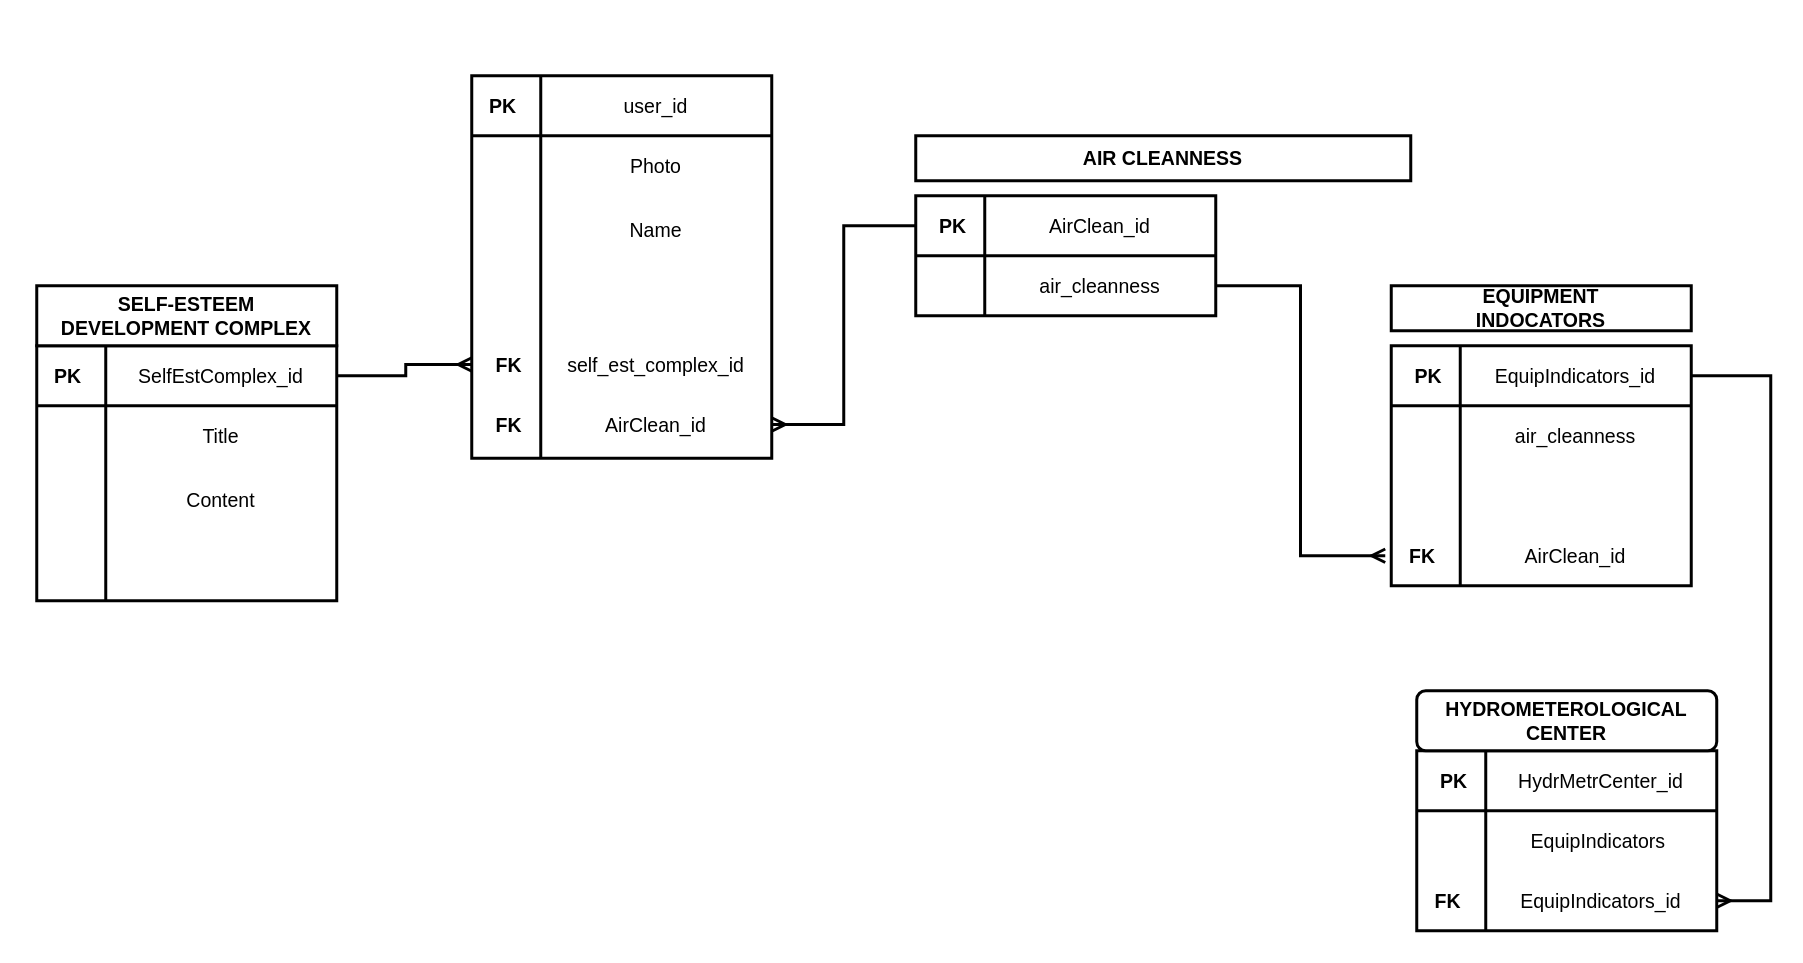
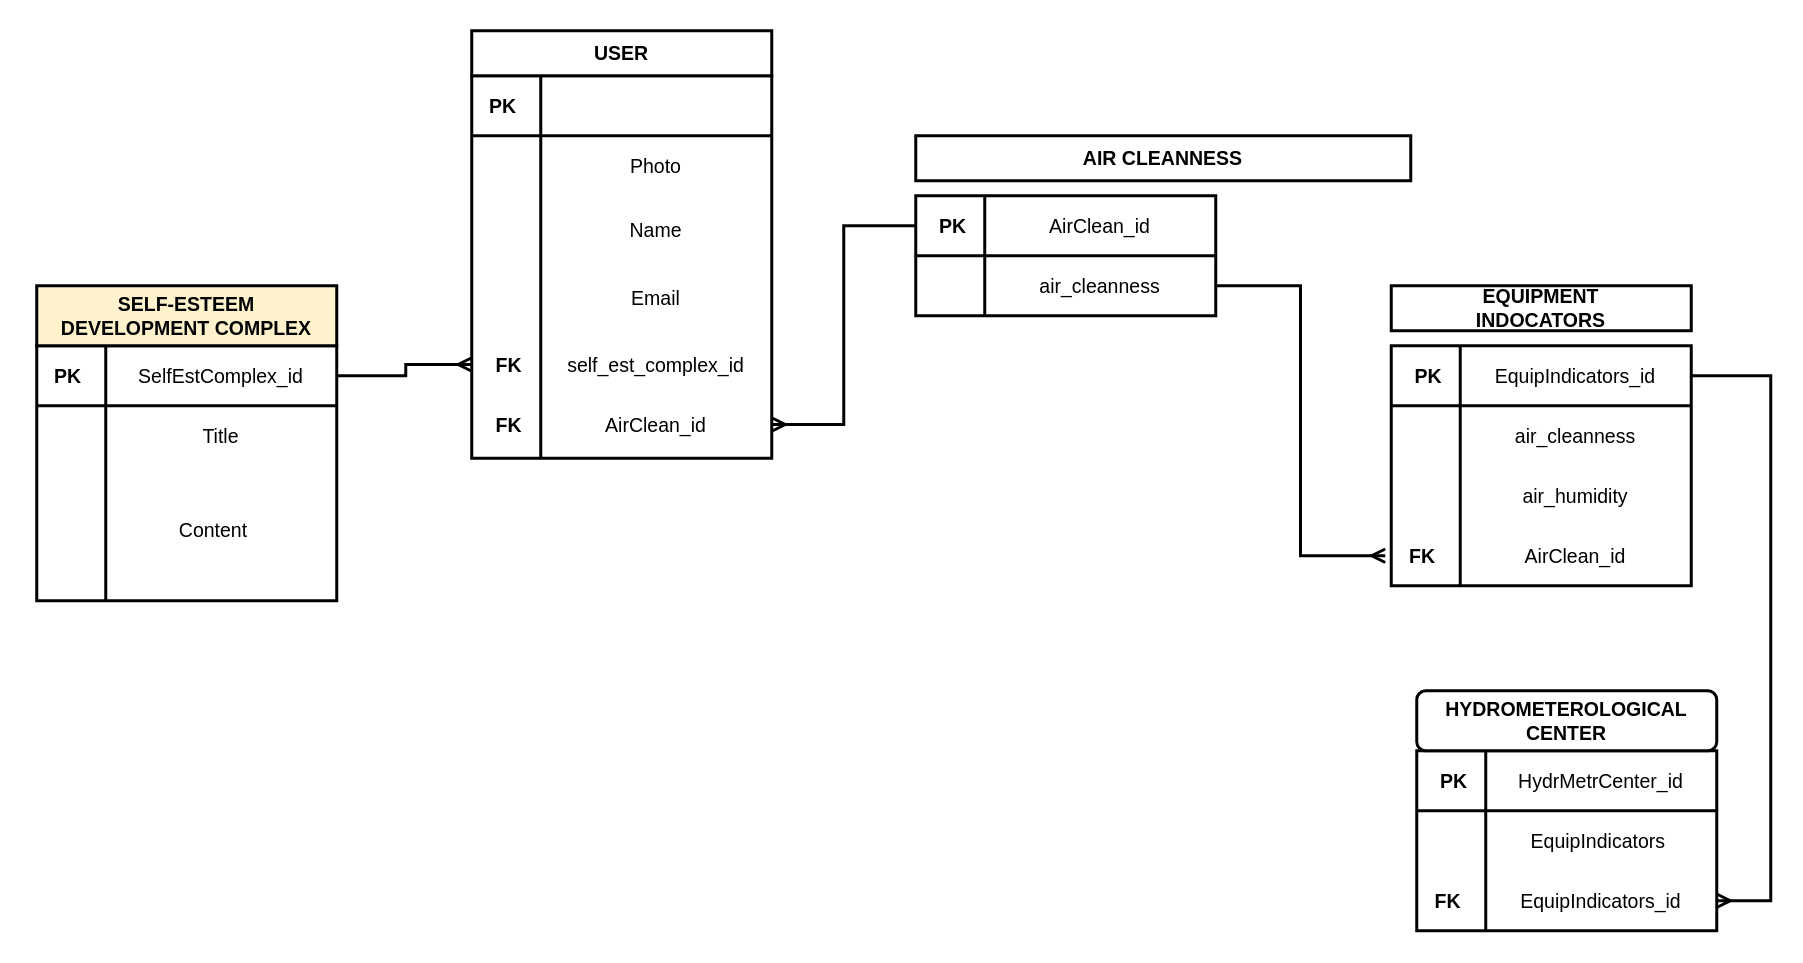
none -> (622, 53)
(656, 106) -> none
none -> (656, 297)
(187, 316) -> (187, 316)
none -> (1576, 496)
(221, 500) -> (214, 530)
